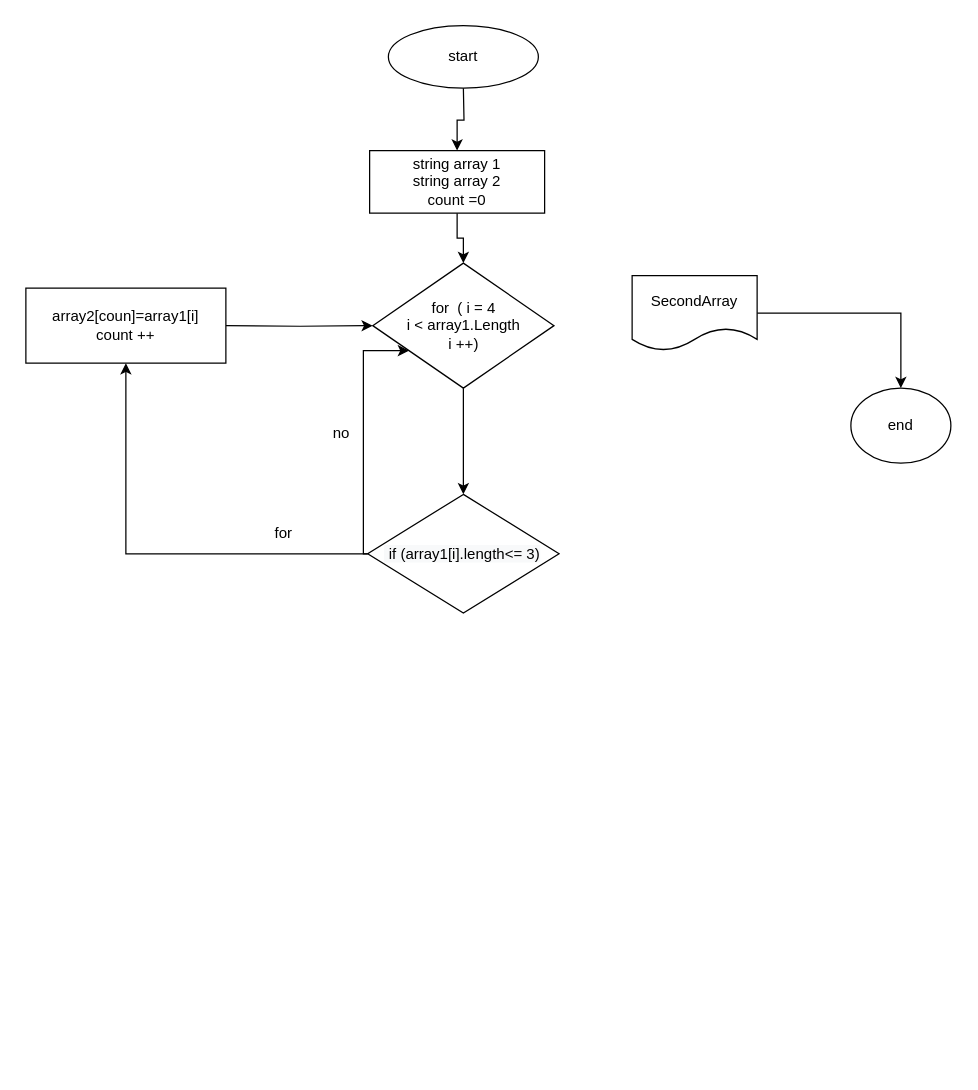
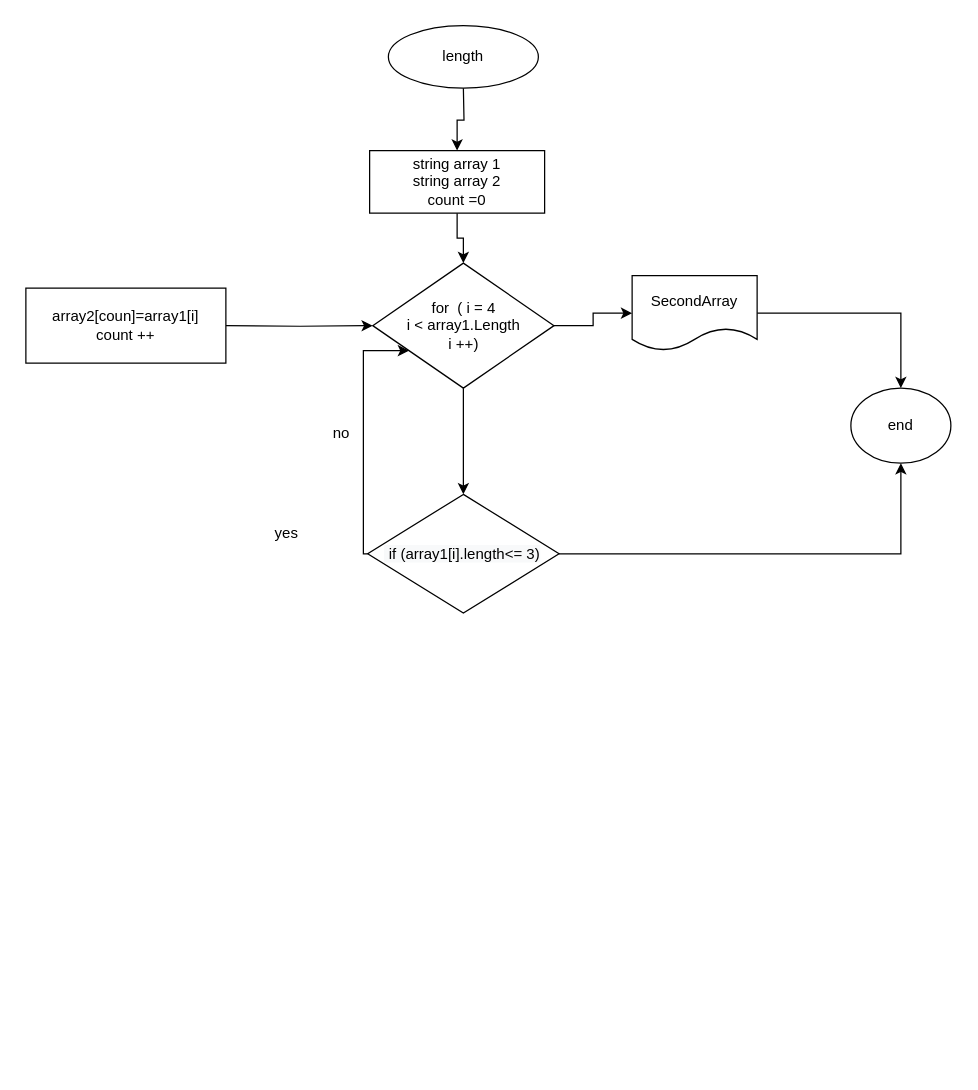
(463, 57) -> (463, 57)
none -> (593, 324)
(287, 533) -> (287, 533)
(153, 554) -> (770, 554)
